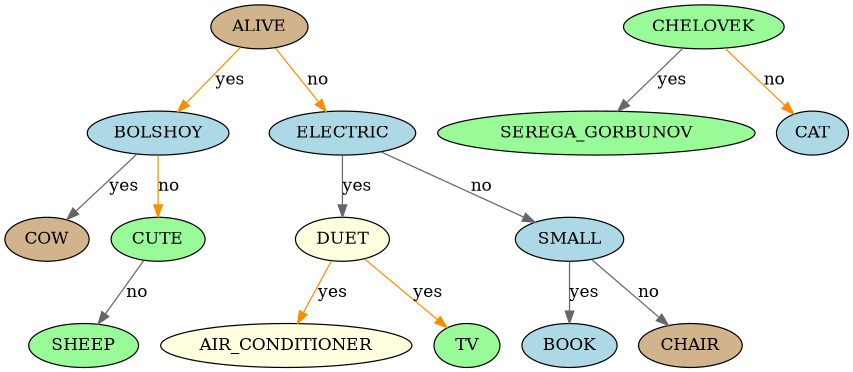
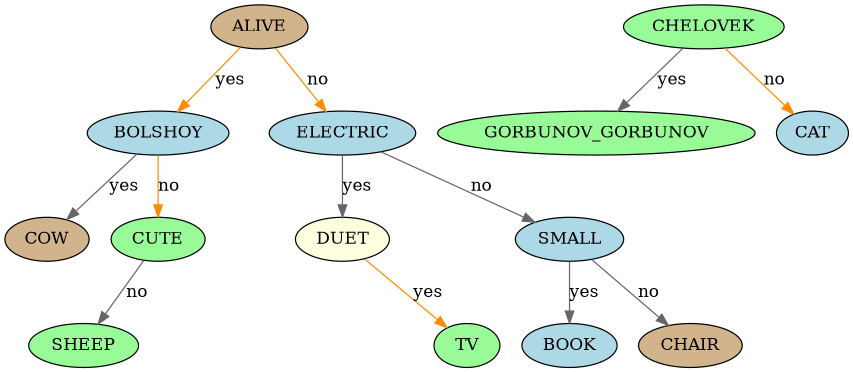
(596, 133) -> (596, 133)
(286, 345) -> none
